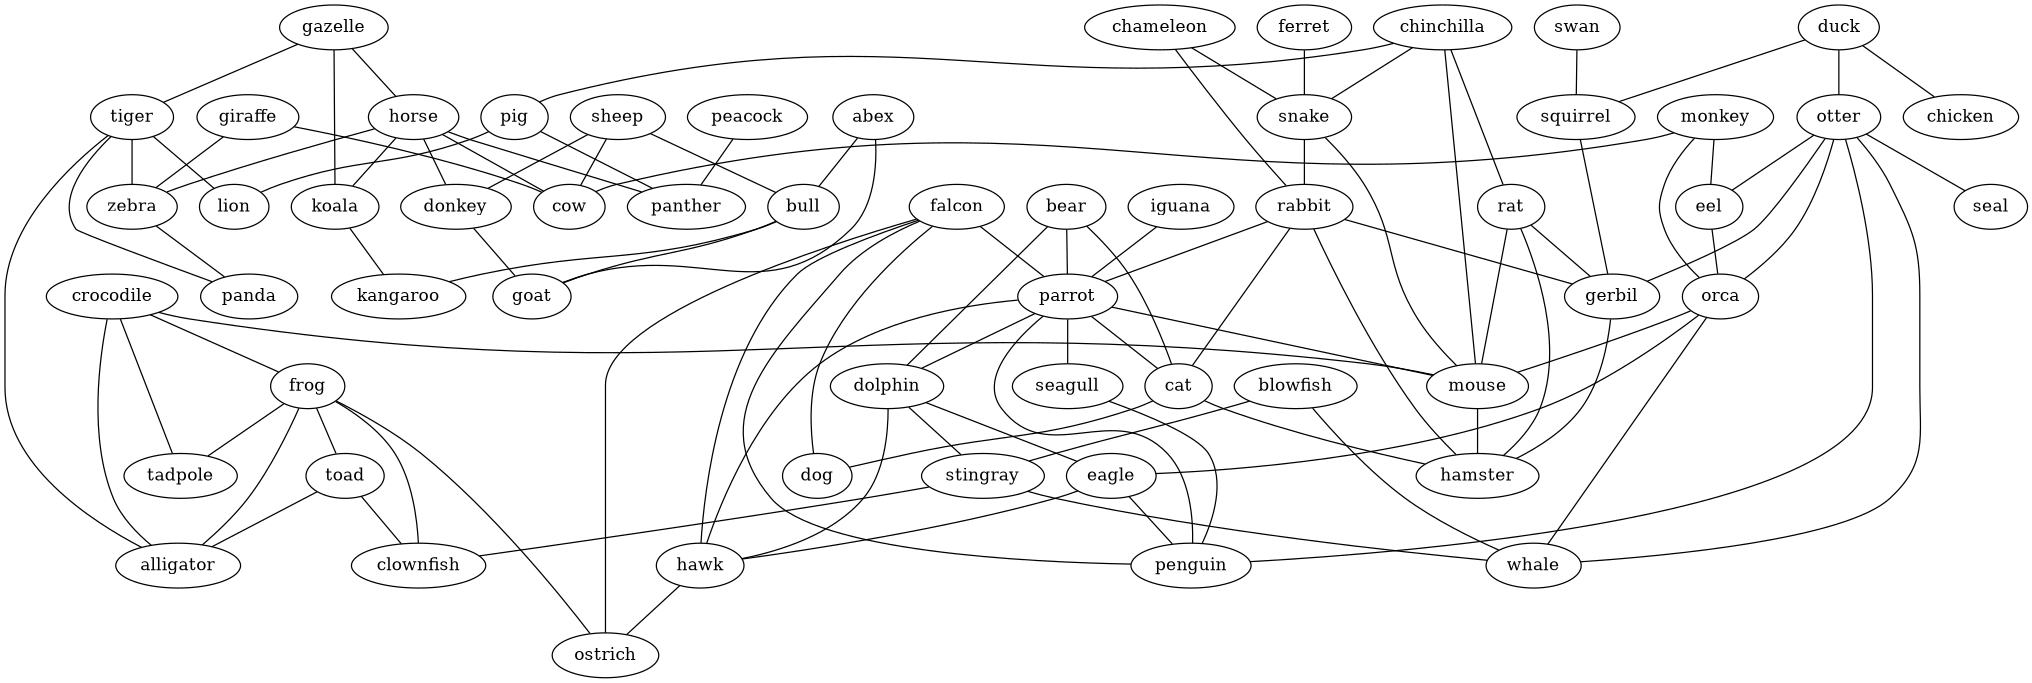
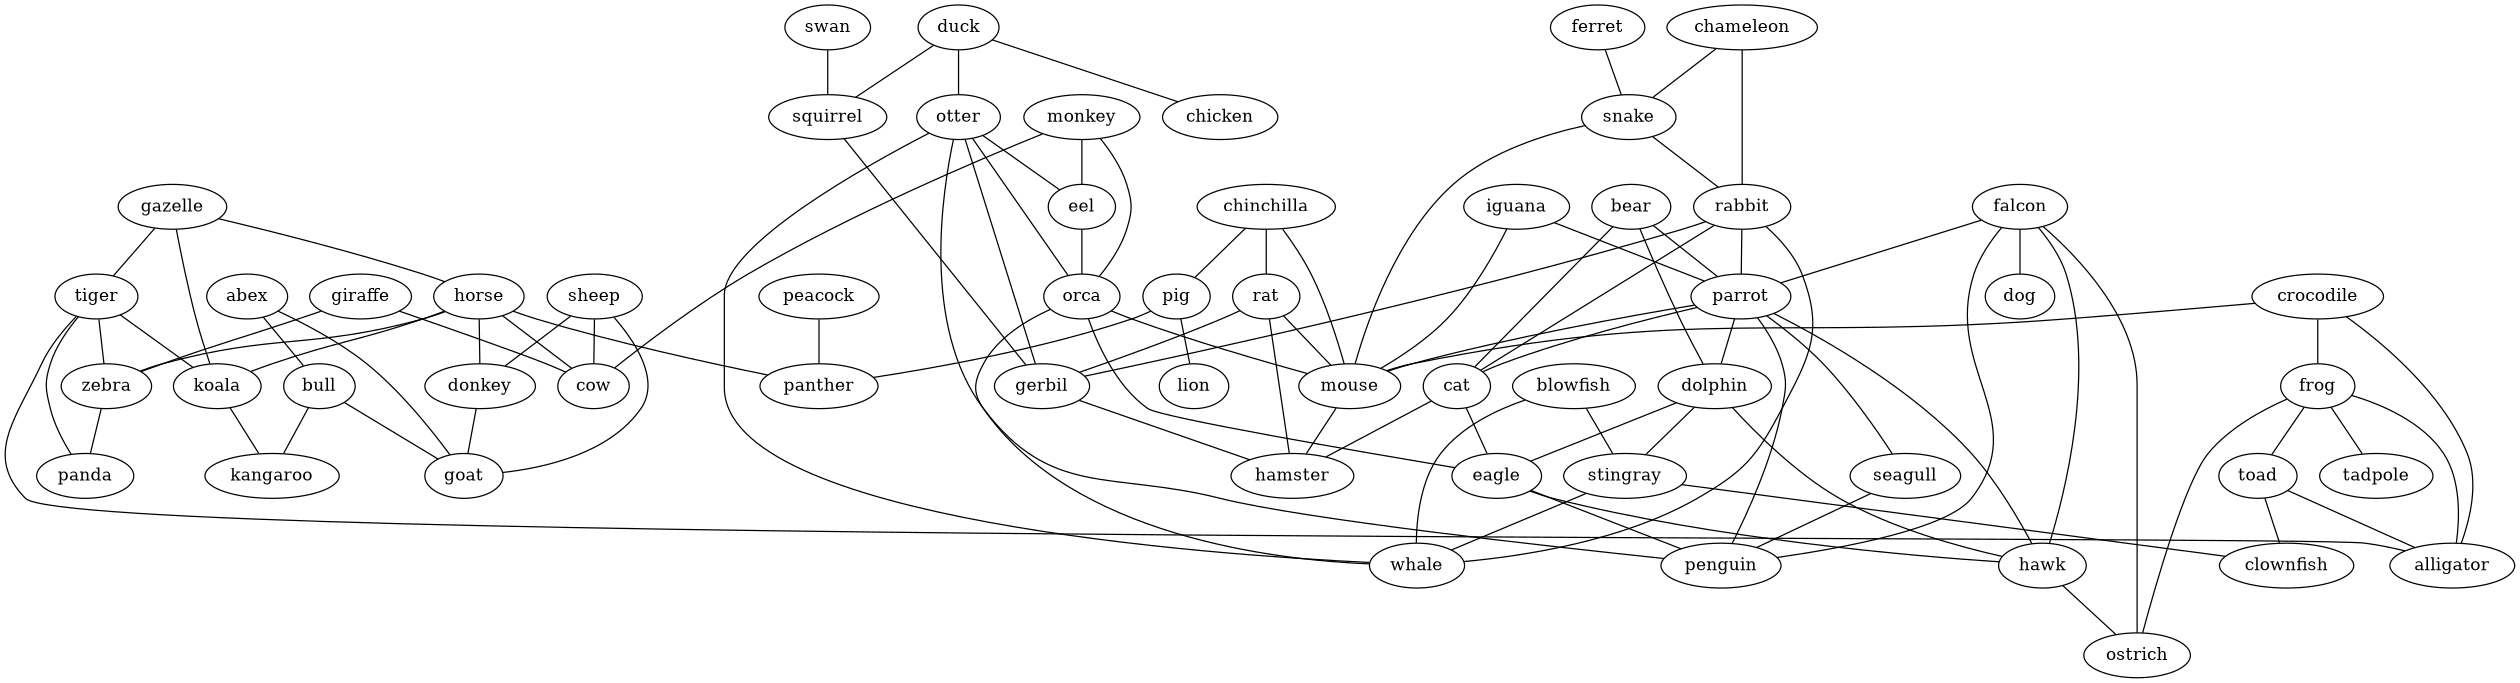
(1372, 73) -> none
(179, 159) -> (157, 341)
(704, 159) -> (622, 428)
(1991, 207) -> none
none -> (1456, 309)
(1376, 348) -> (1733, 475)
(146, 386) -> none
(995, 439) -> (1477, 432)
(398, 460) -> none
